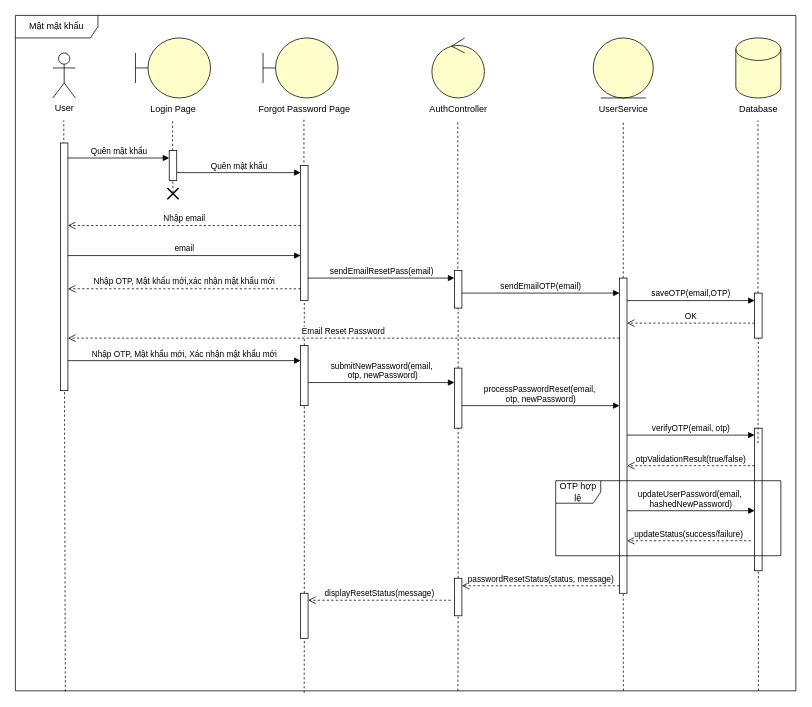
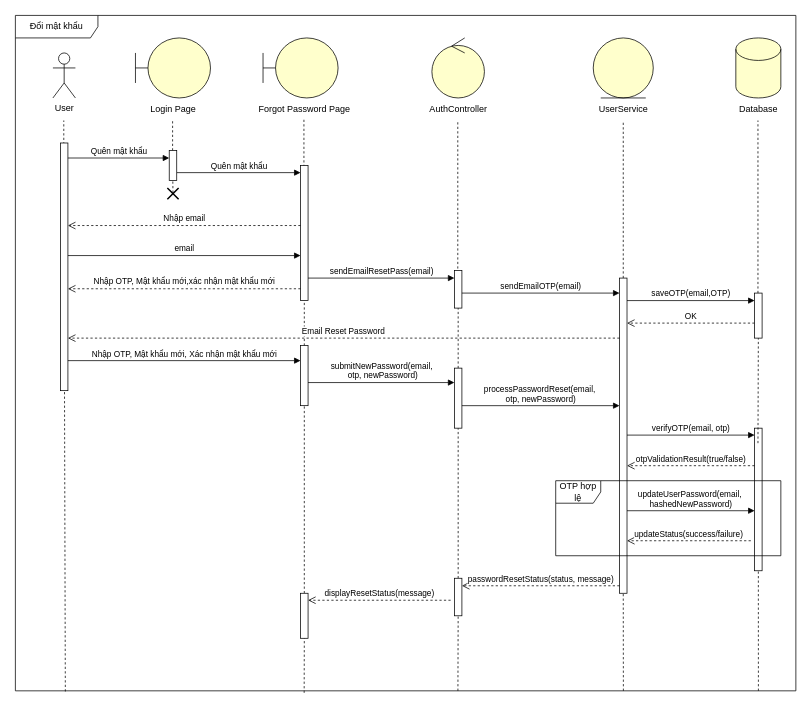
(57, 27) -> (57, 27)
